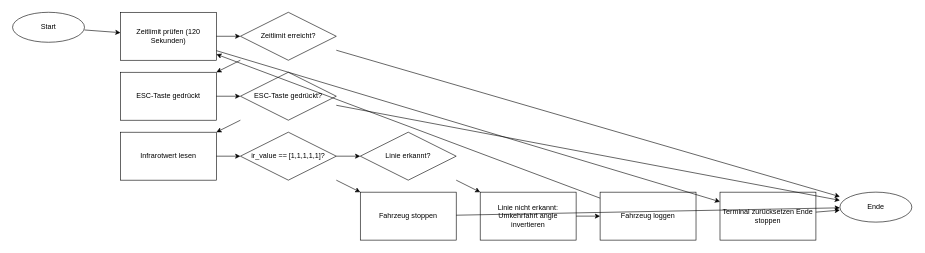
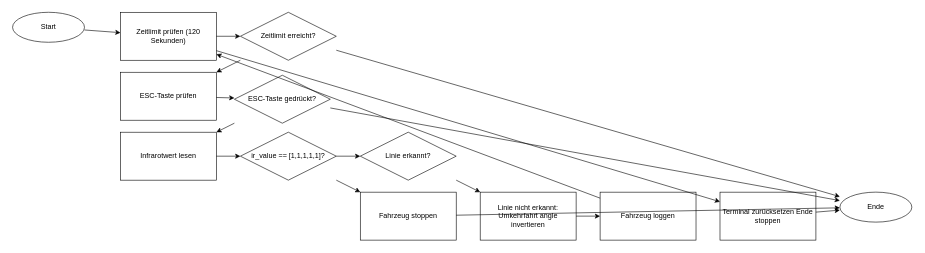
(168, 96) -> (168, 96)
(288, 96) -> (282, 99)
